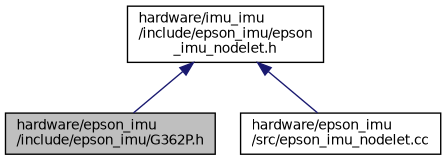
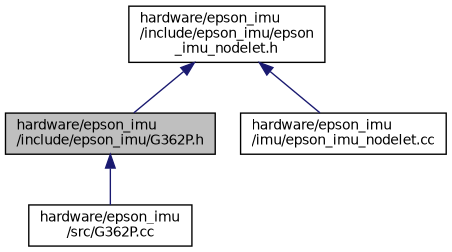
(226, 34) -> (227, 34)
(341, 134) -> (343, 134)
none -> (110, 226)
